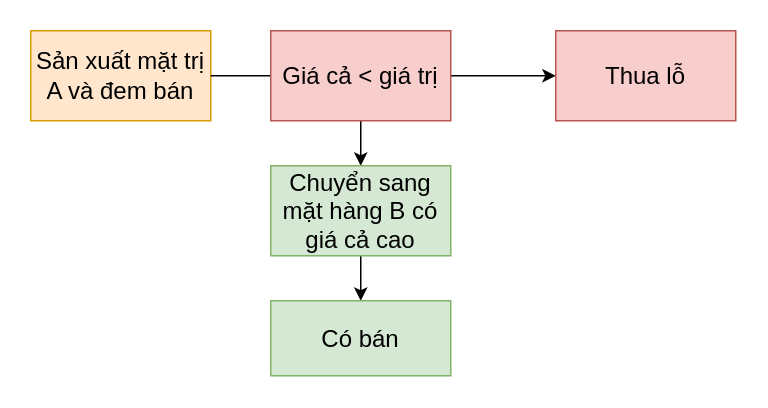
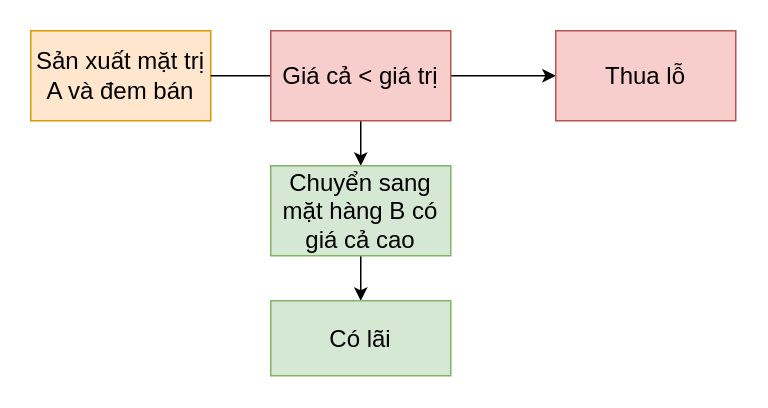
(361, 338) -> (361, 338)
